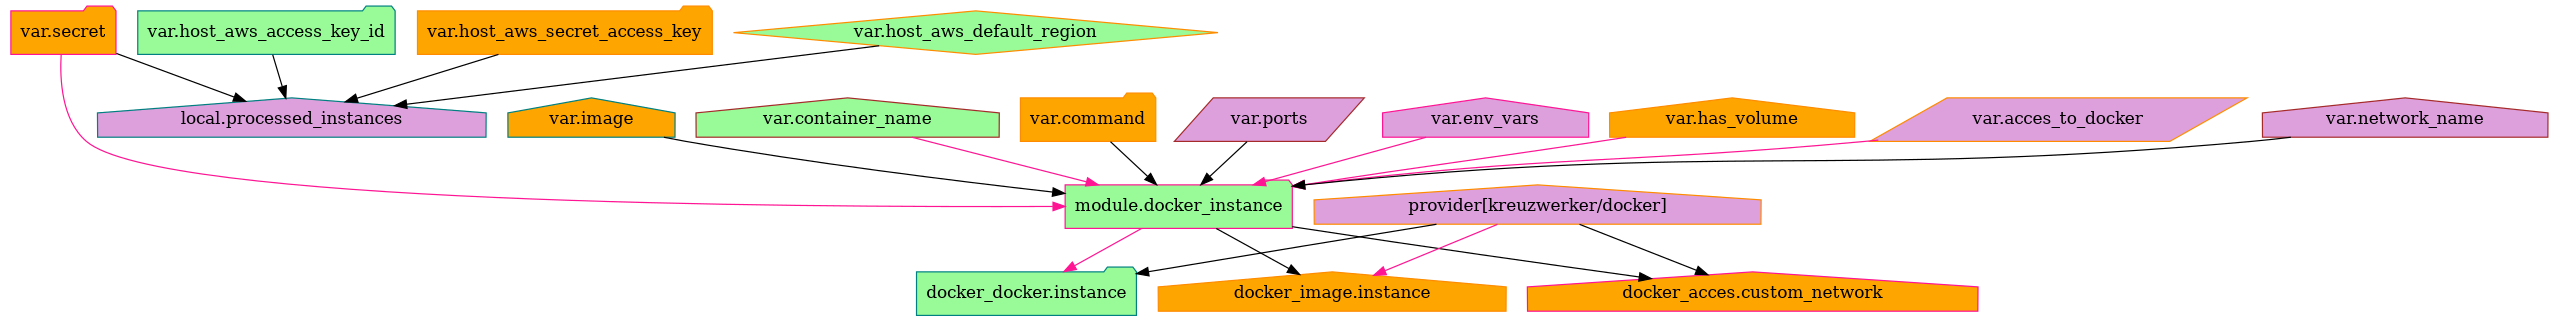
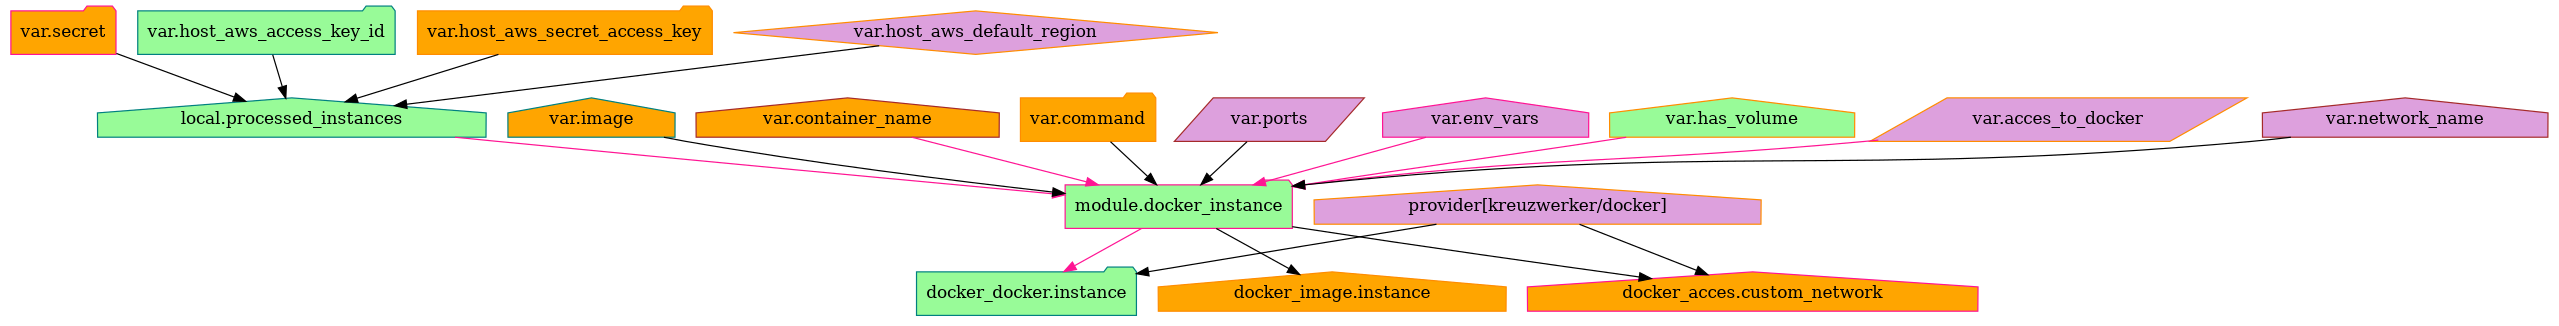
(976, 33) -> (976, 33)
(292, 120) -> (292, 120)
(848, 120) -> (848, 120)
(1732, 120) -> (1732, 120)
(520, 198) -> (754, 166)
(1453, 243) -> none
